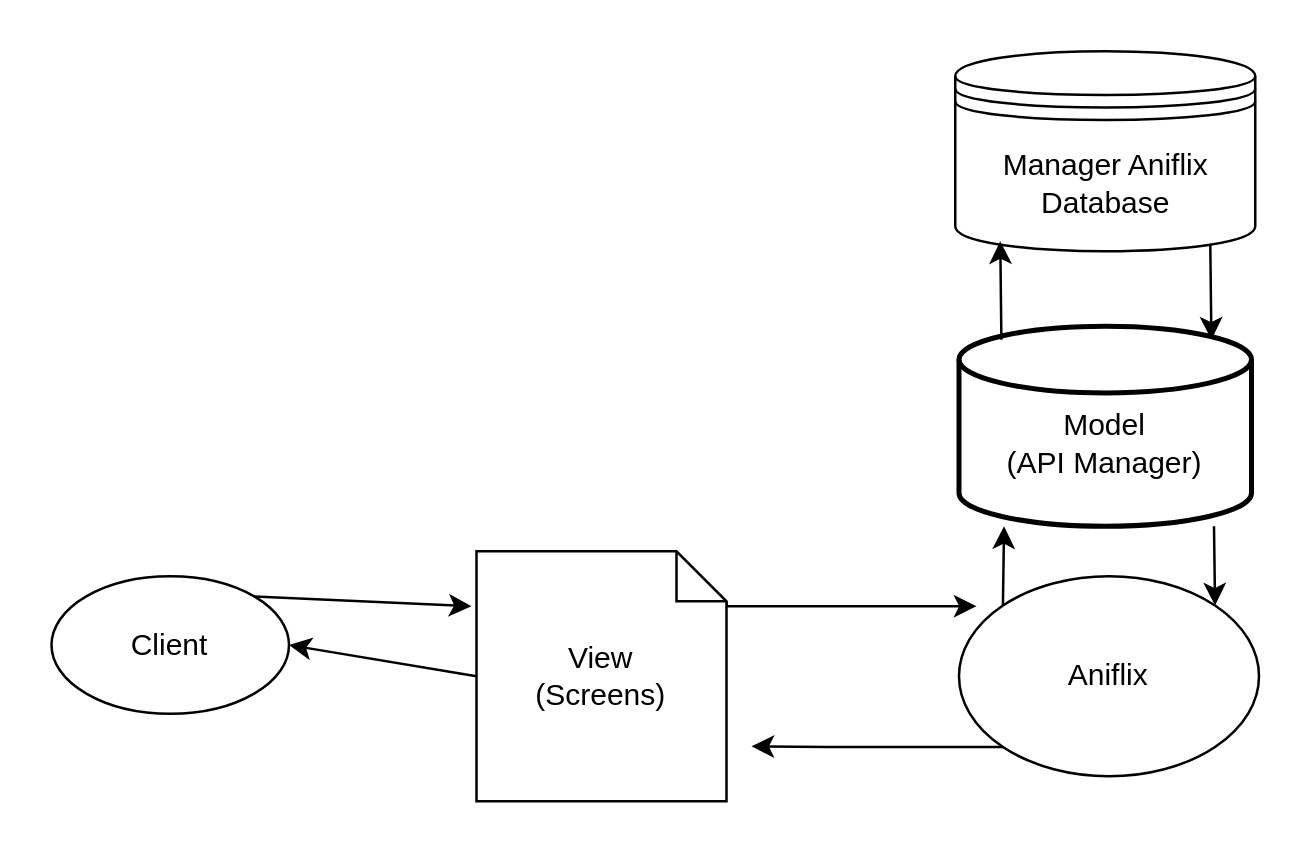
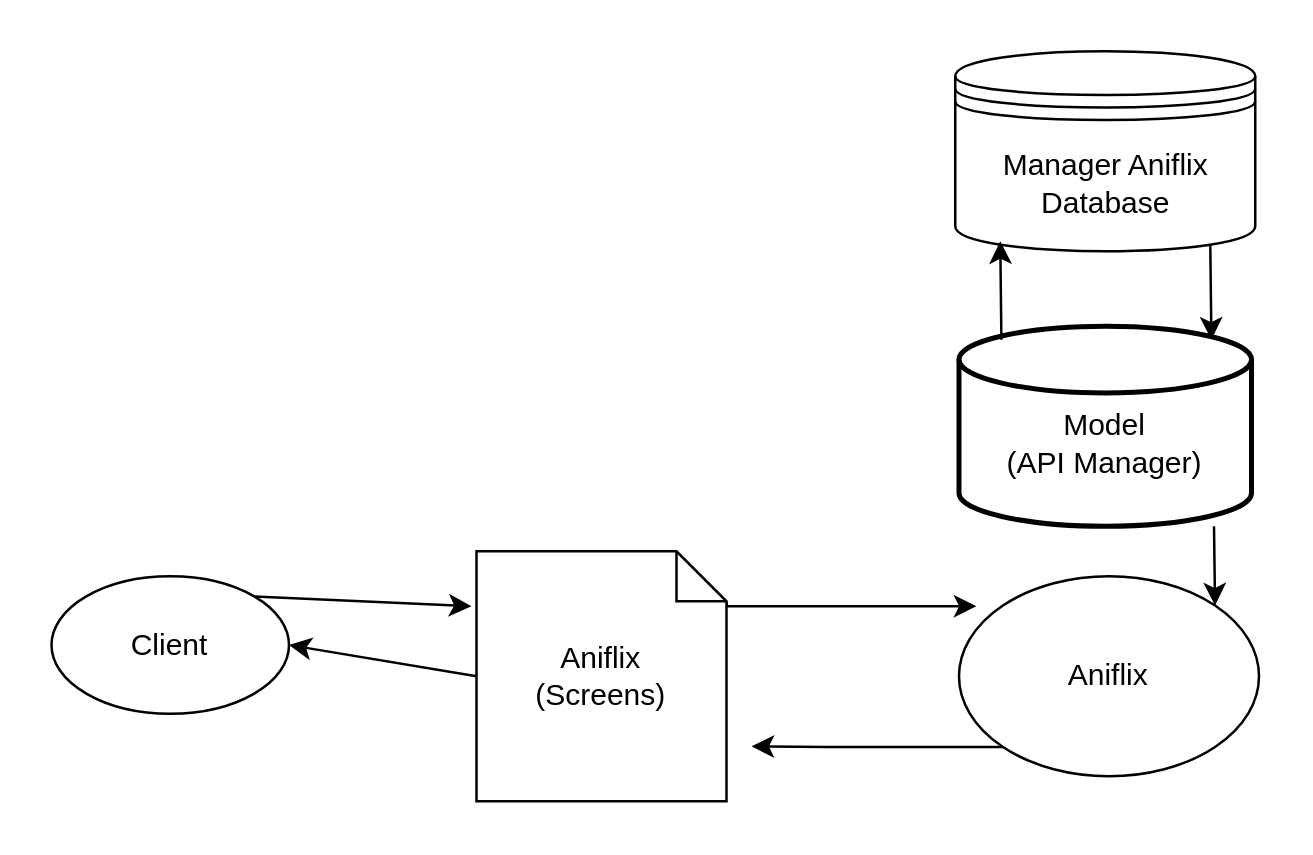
(1003, 573) -> none
(601, 676) -> (601, 676)
